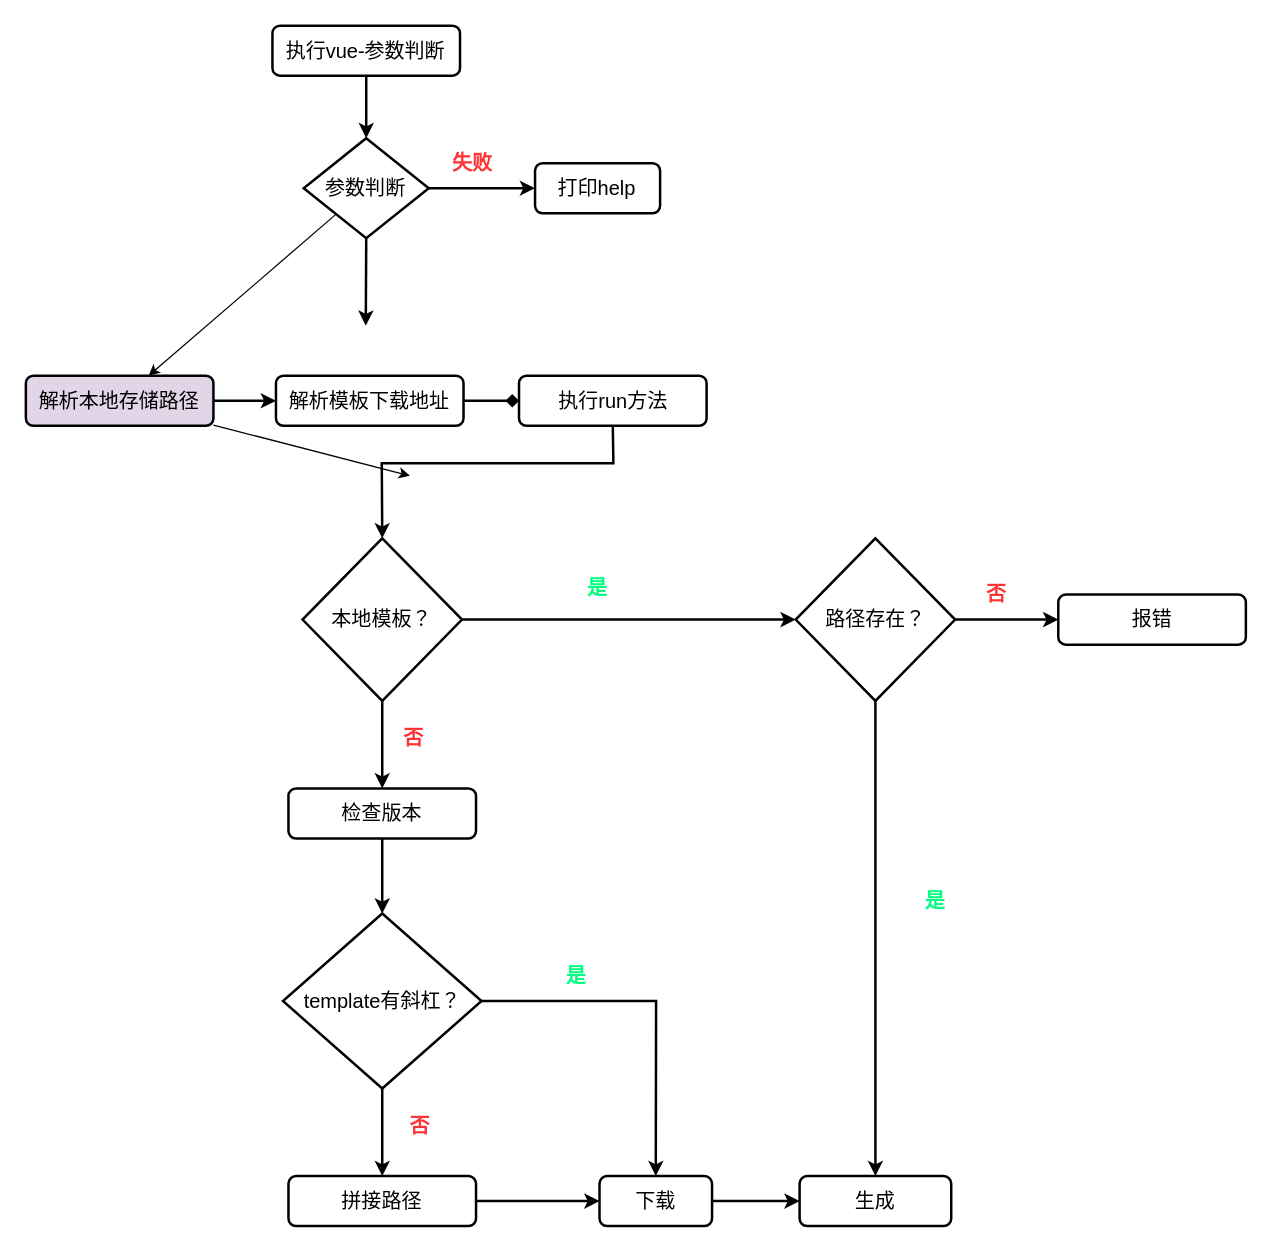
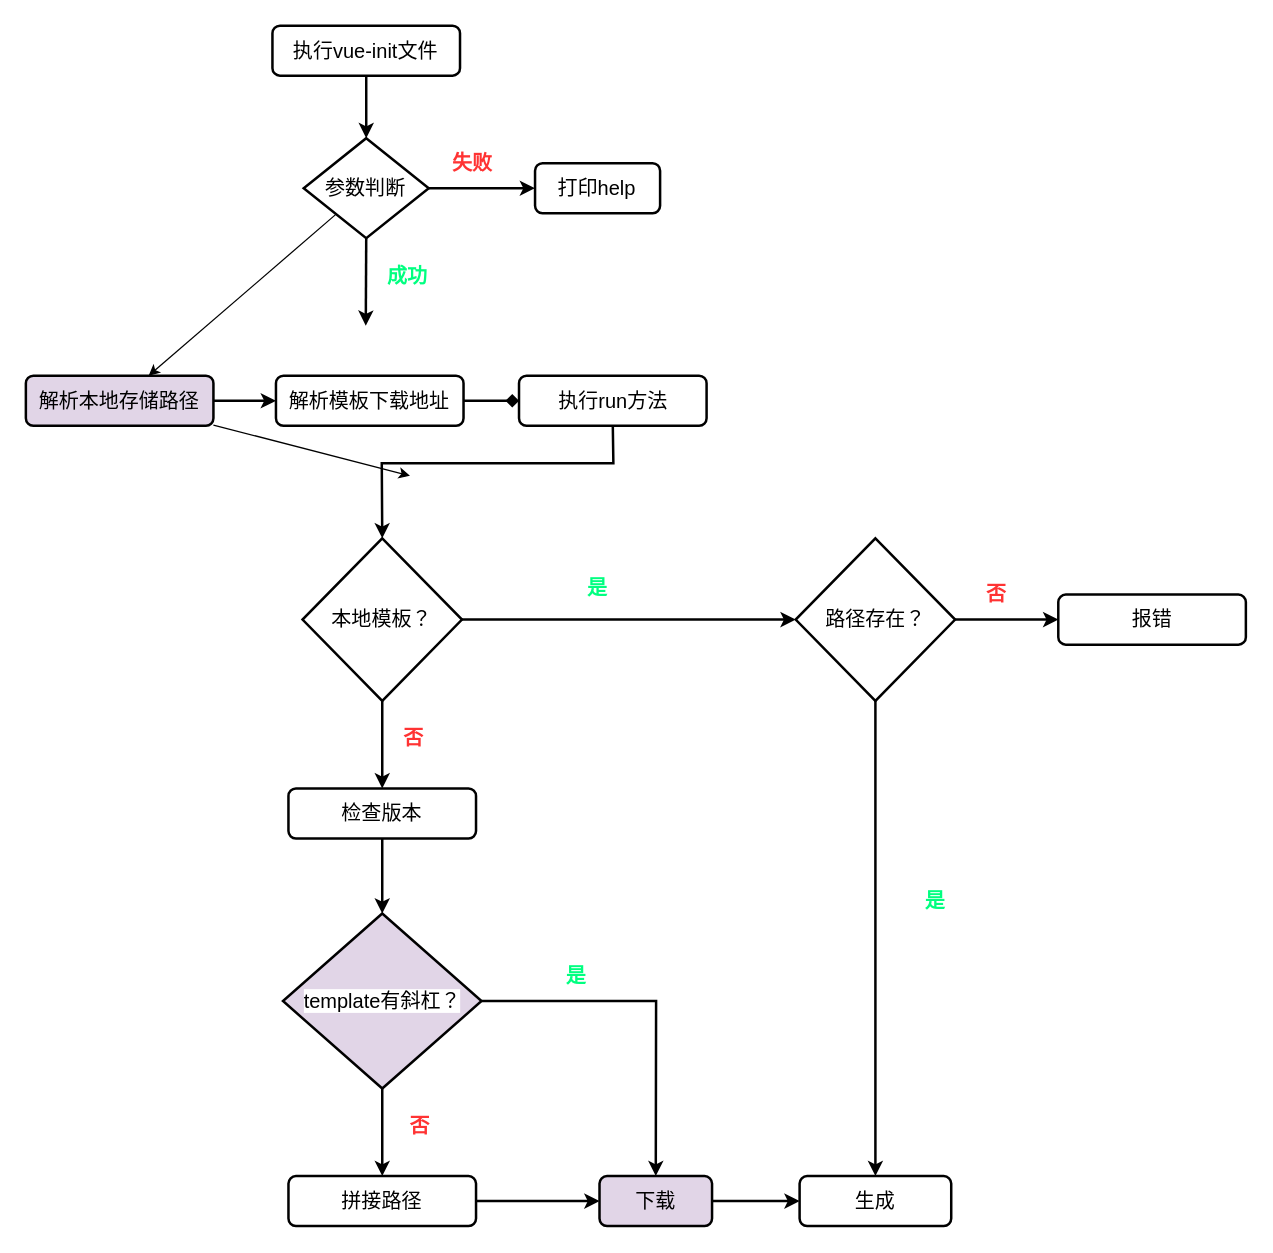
(366, 51) -> (366, 51)
none -> (406, 276)
(382, 1001) -> (382, 1001)
(656, 1201) -> (656, 1201)
